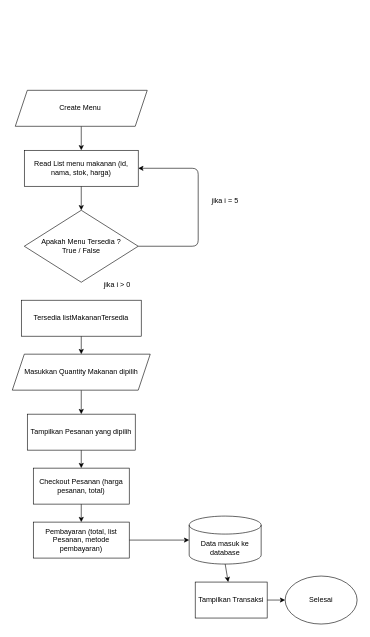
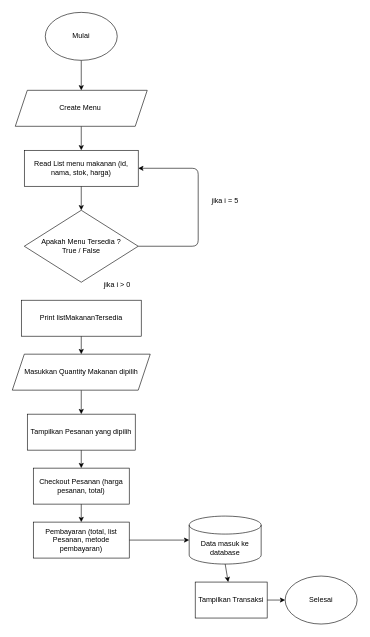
none -> (81, 36)
none -> (81, 84)
(81, 318) -> (81, 318)
